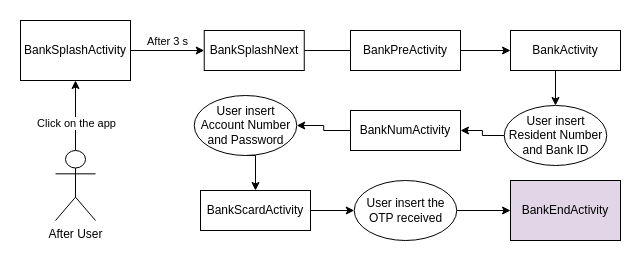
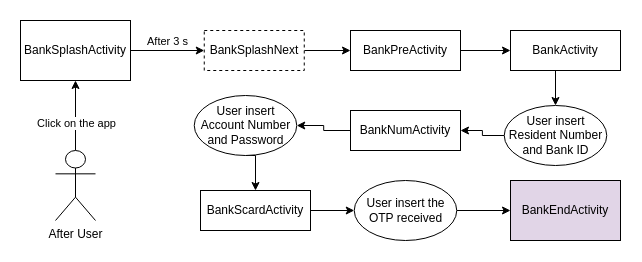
(254, 51) -> (254, 51)
(345, 51) -> (342, 51)
